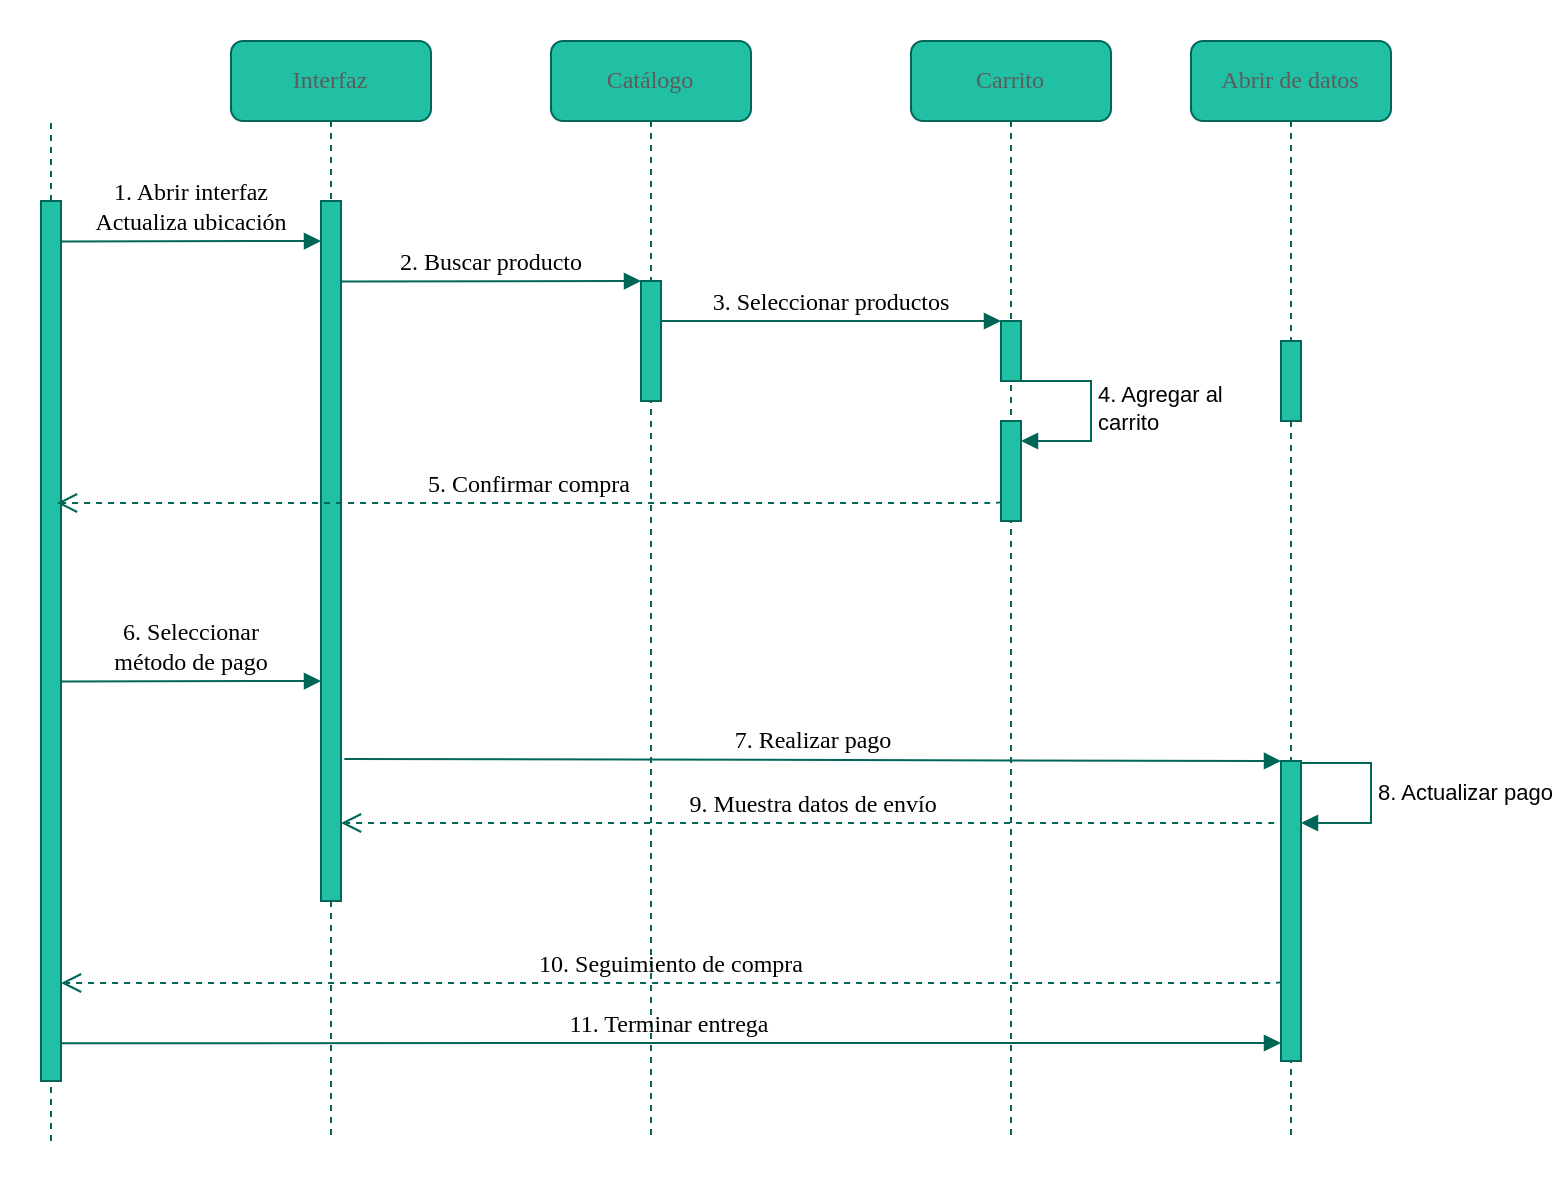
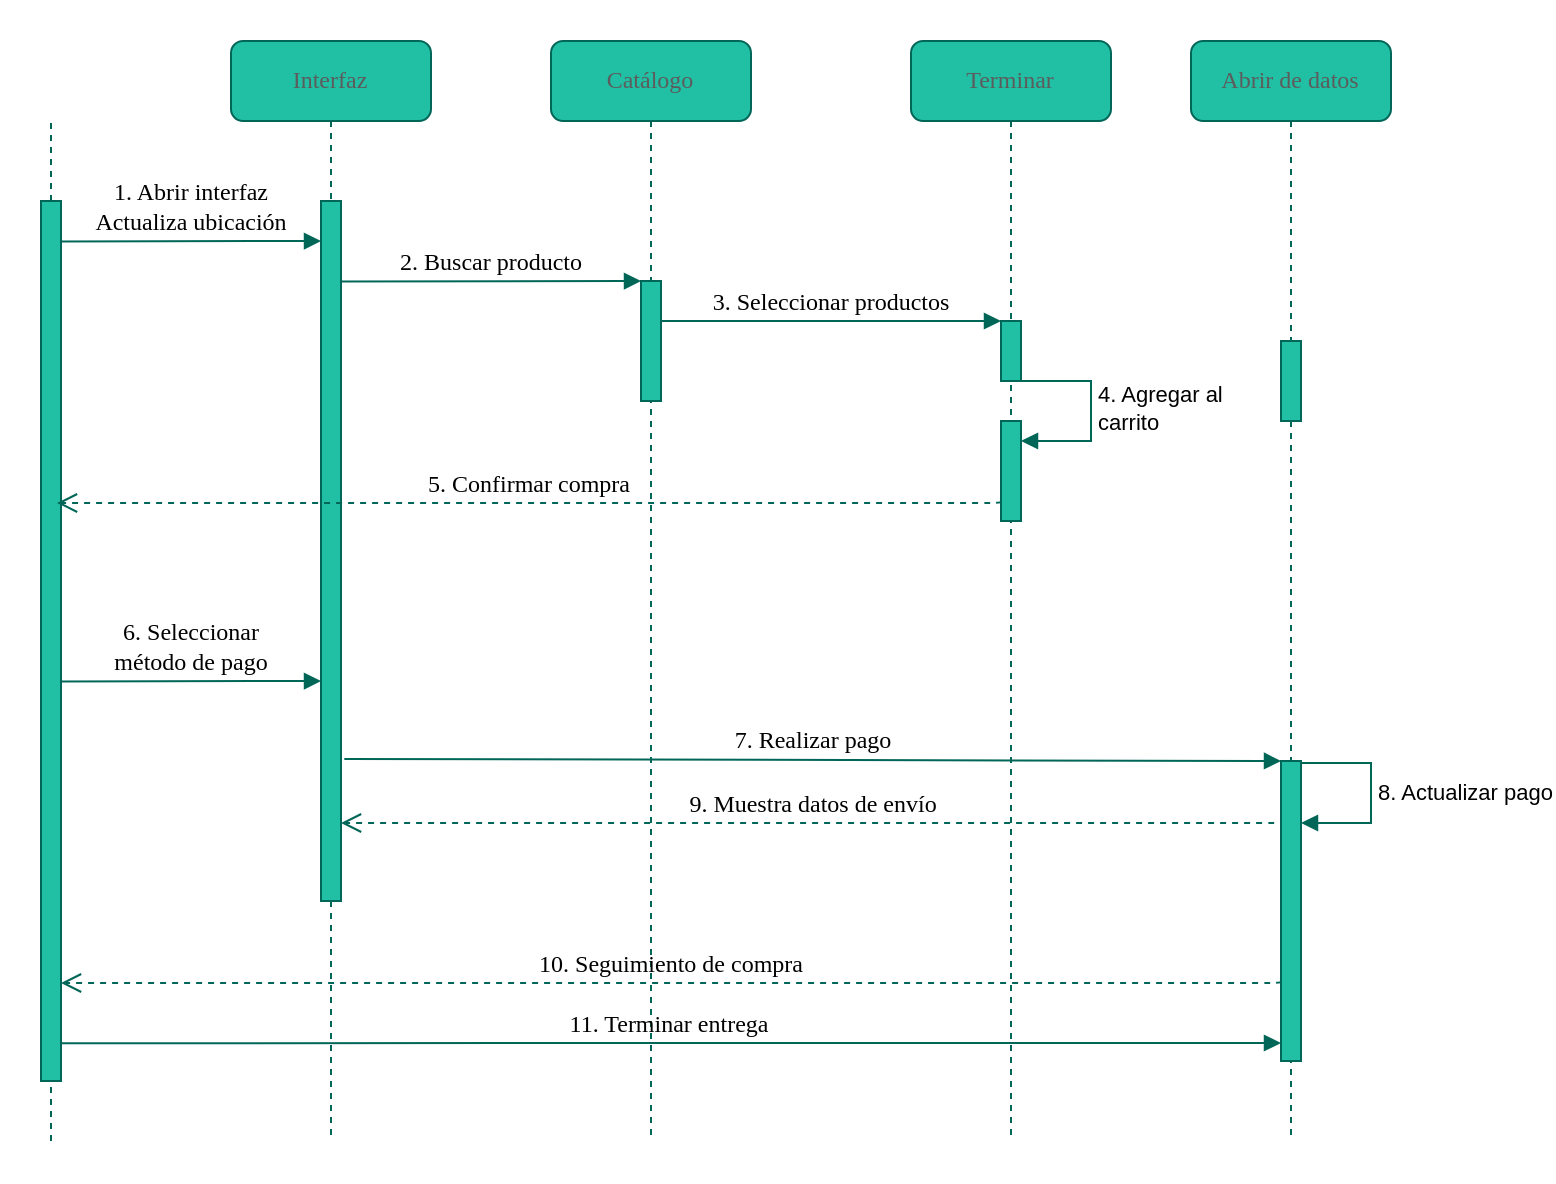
(1011, 81) -> (1011, 81)
